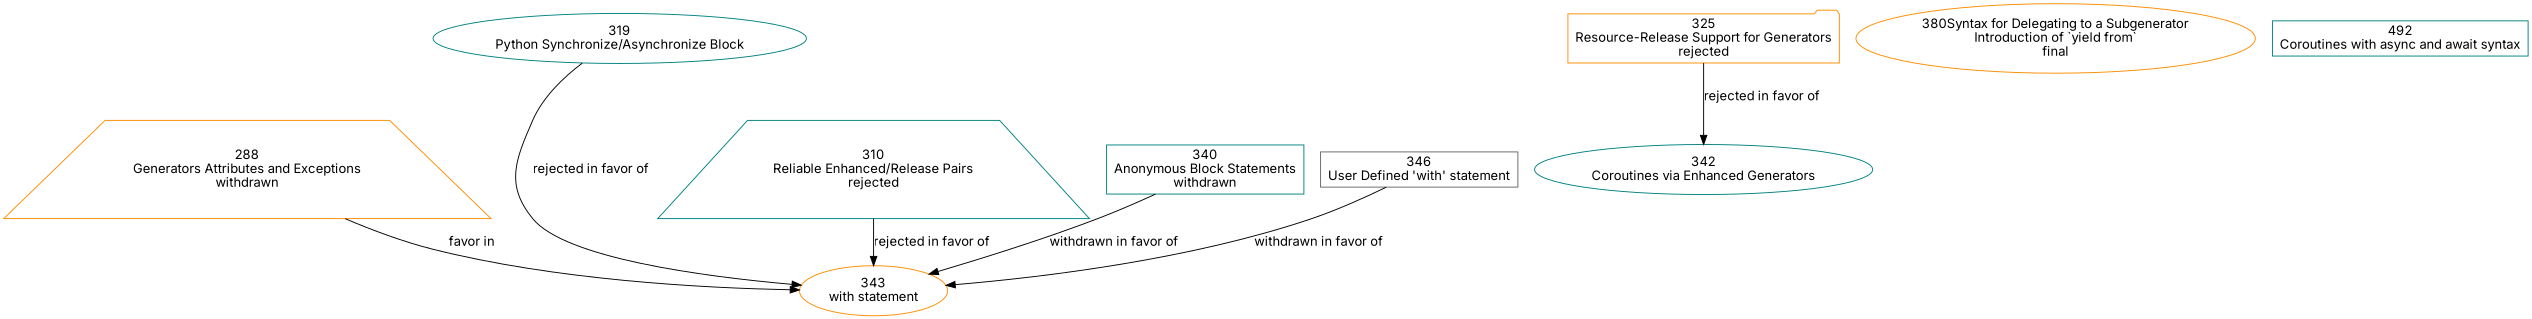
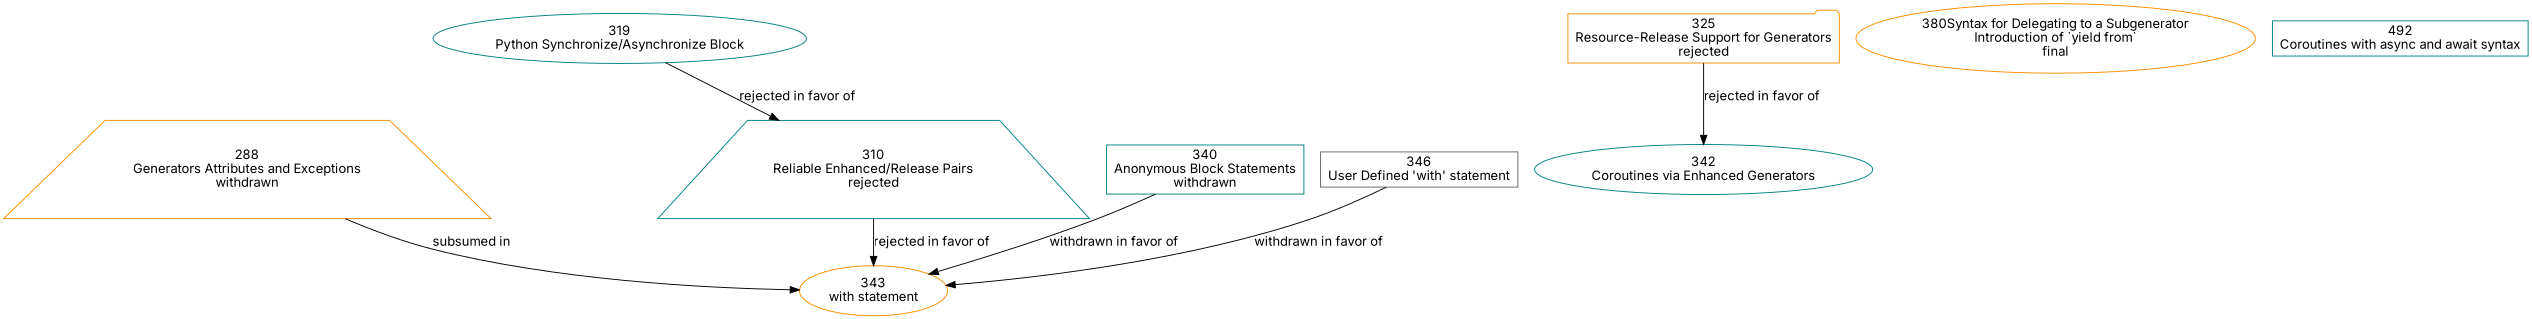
(472, 242) -> (472, 242)
(570, 242) -> (718, 89)
